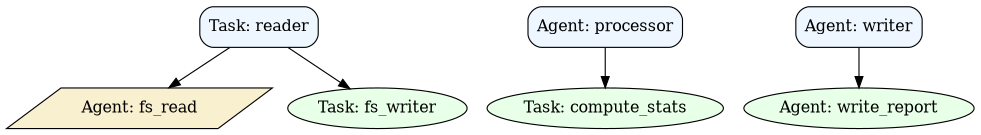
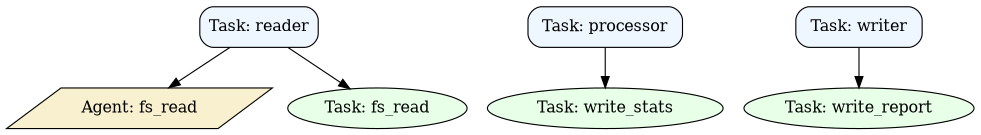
(605, 27) -> (605, 27)
(859, 27) -> (859, 27)
(377, 108) -> (377, 108)
(605, 108) -> (605, 108)
(859, 108) -> (859, 108)
